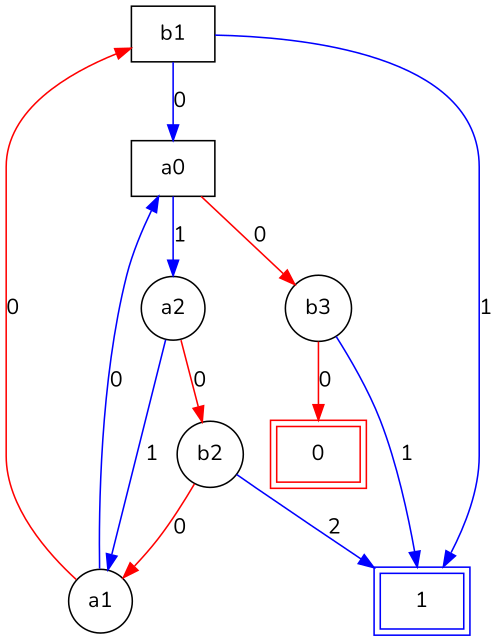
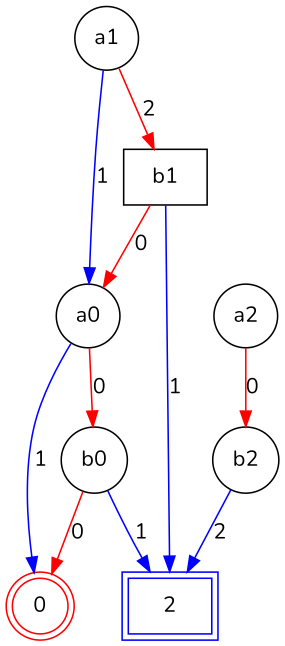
(173, 93) -> (131, 239)
(173, 168) -> (88, 316)
(173, 228) -> (30, 446)
(13, 308) -> (149, 110)
(318, 308) -> (94, 460)
(117, 381) -> (103, 177)
(139, 447) -> none
(318, 454) -> (40, 606)
(167, 527) -> none
(422, 601) -> (170, 606)
